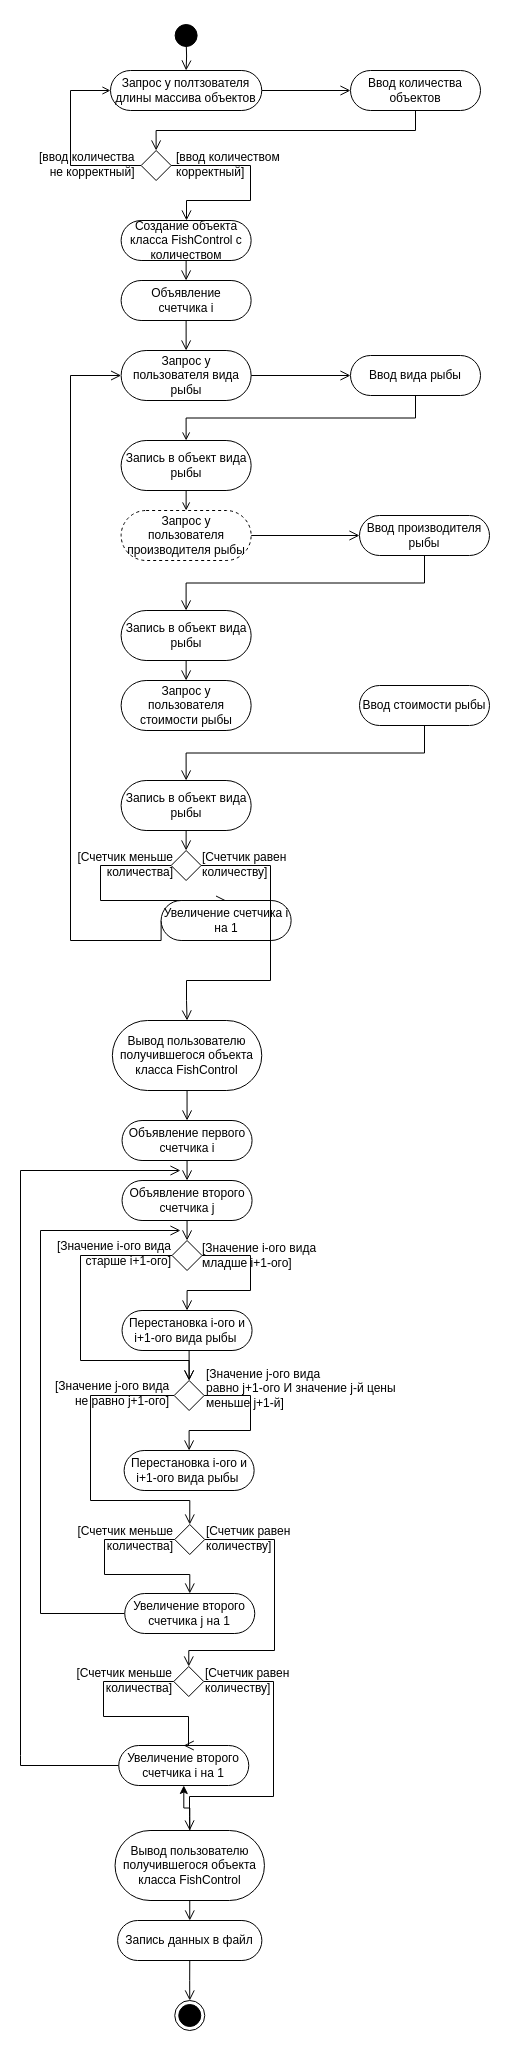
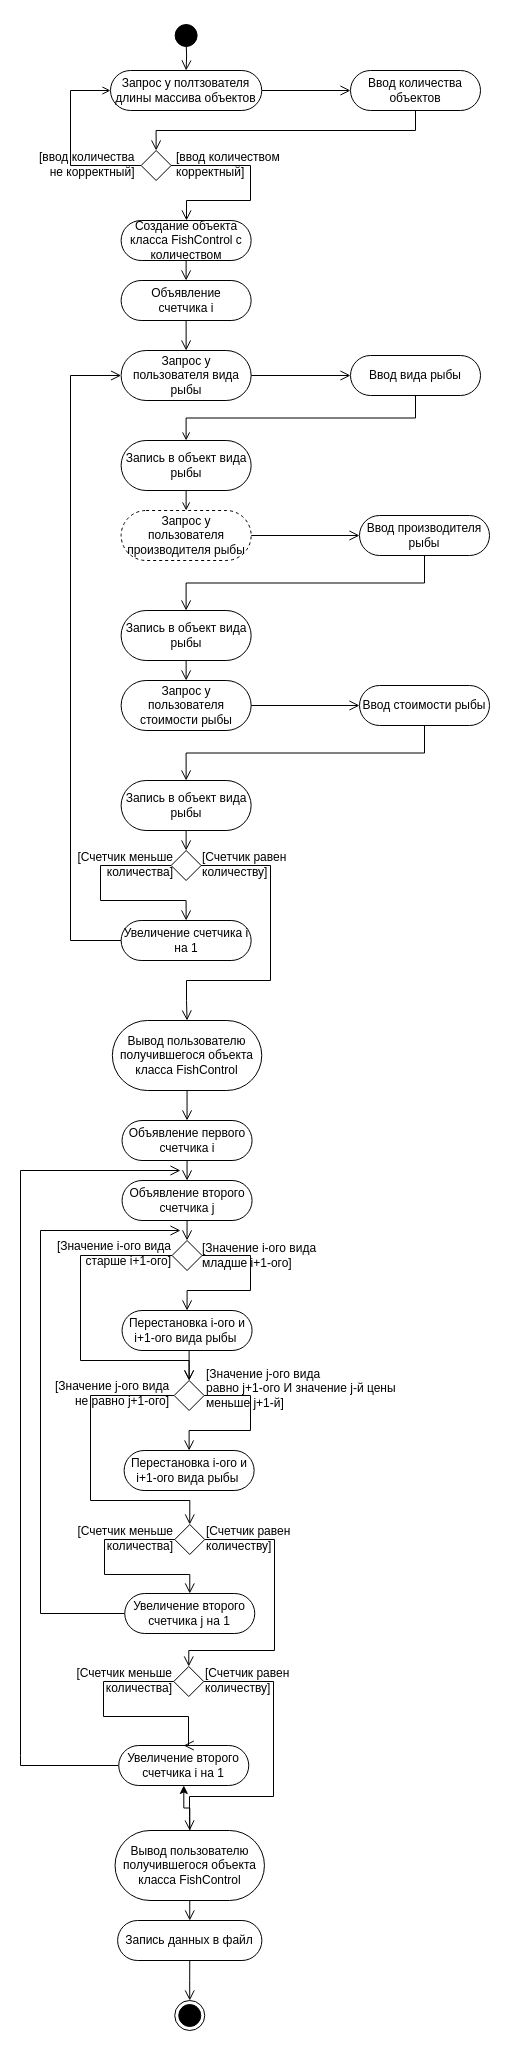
none -> (304, 706)
(226, 921) -> (186, 941)
